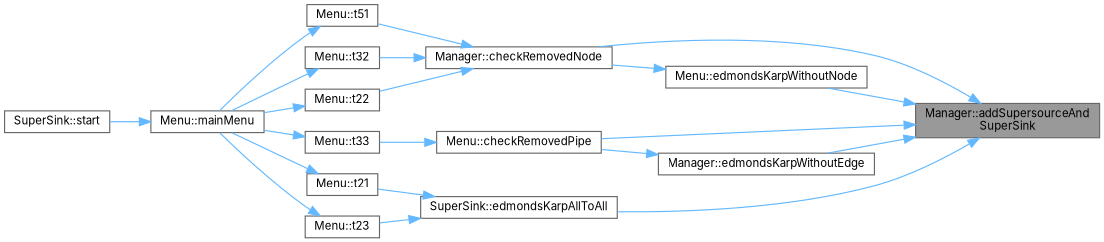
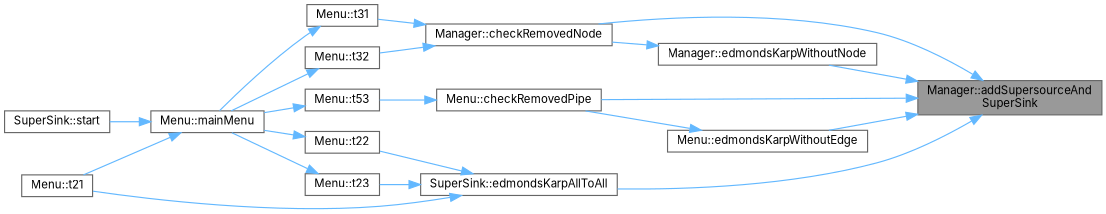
(342, 15) -> (342, 15)
(766, 77) -> (768, 54)
(421, 81) -> (421, 161)
(342, 142) -> (342, 100)
(270, 151) -> (127, 156)
(766, 164) -> (768, 141)
